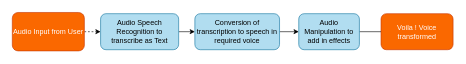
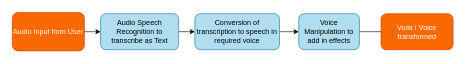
(89, 32) -> (89, 32)
(329, 32) -> (329, 32)
